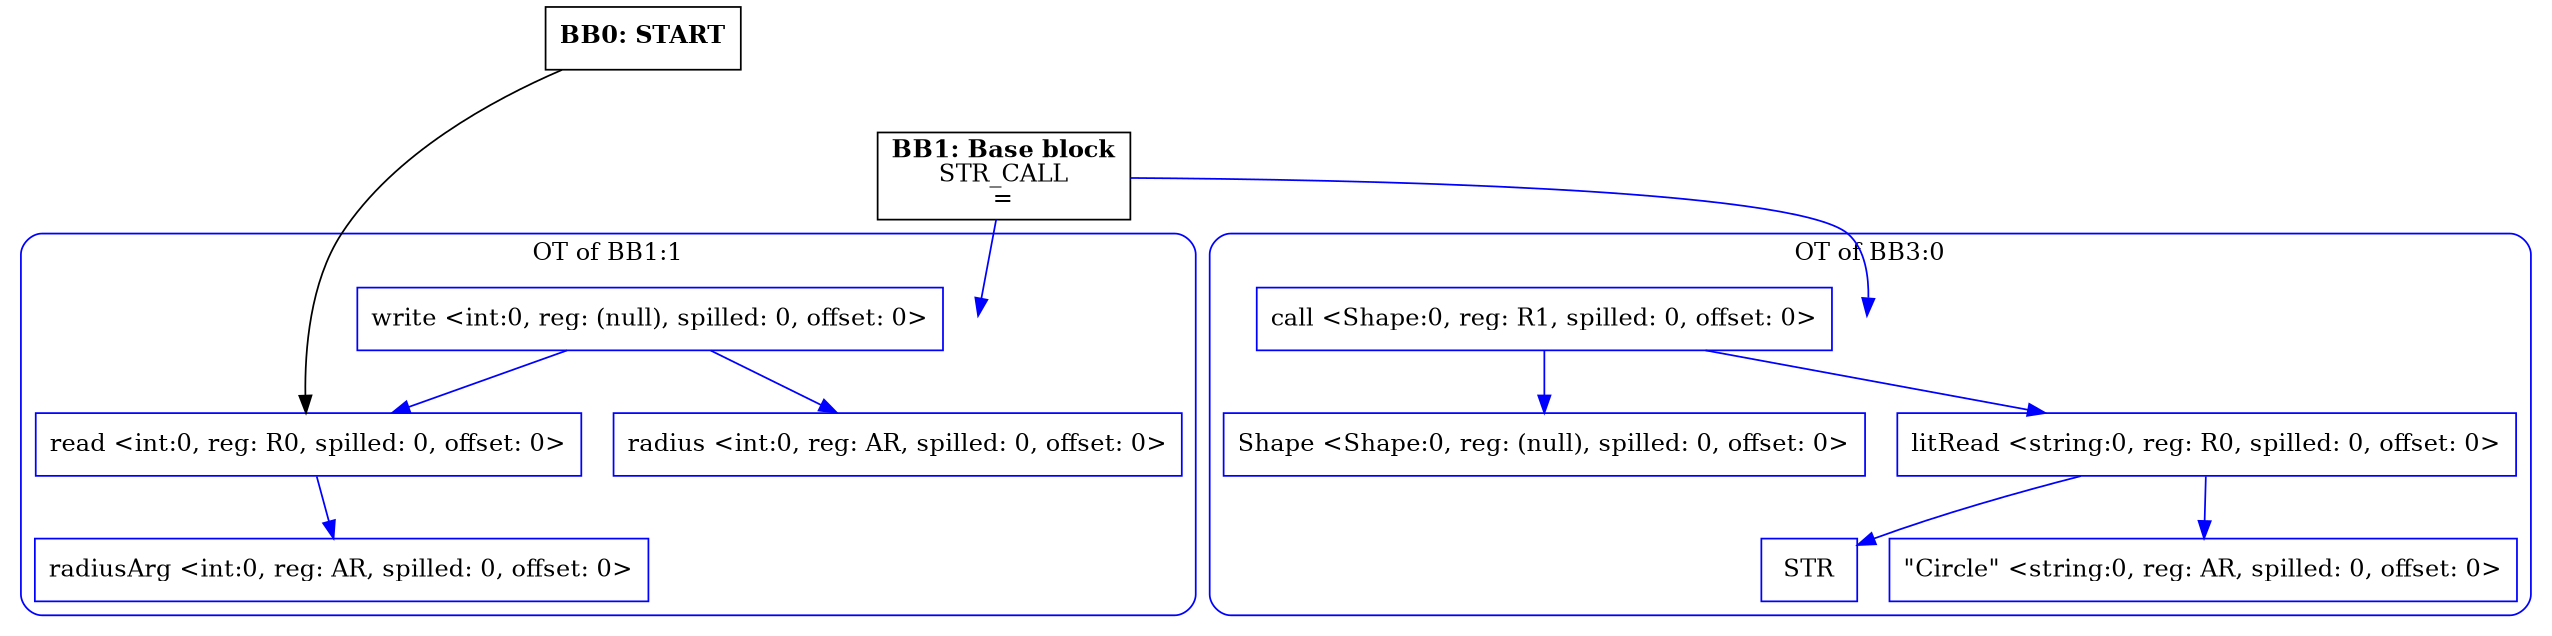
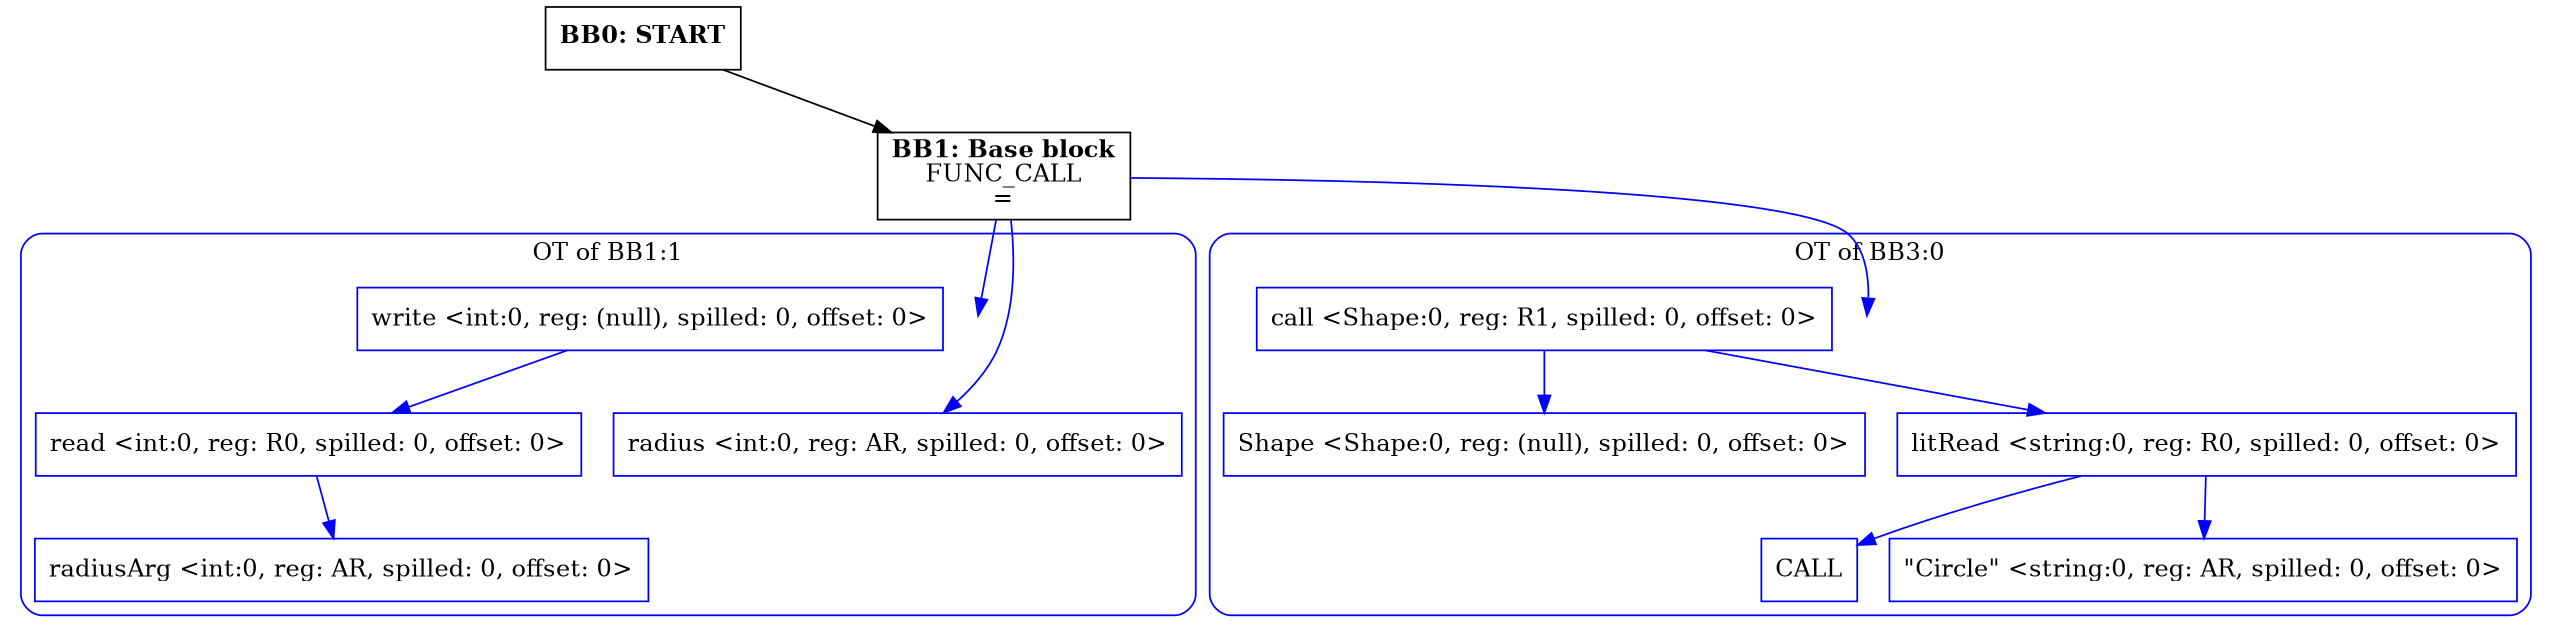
(1004, 174) -> (1004, 174)
(376, 191) -> (799, 98)
(766, 378) -> (1008, 319)
(1809, 570) -> (1809, 570)
